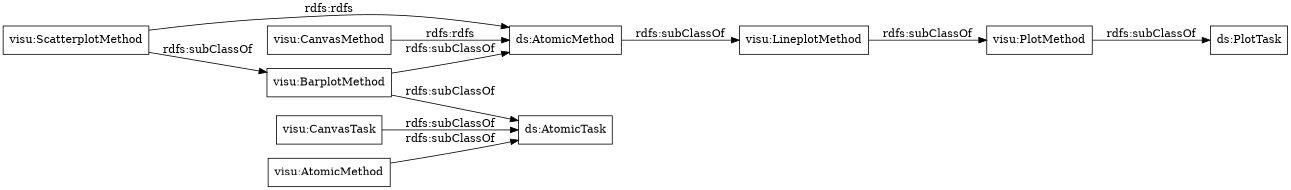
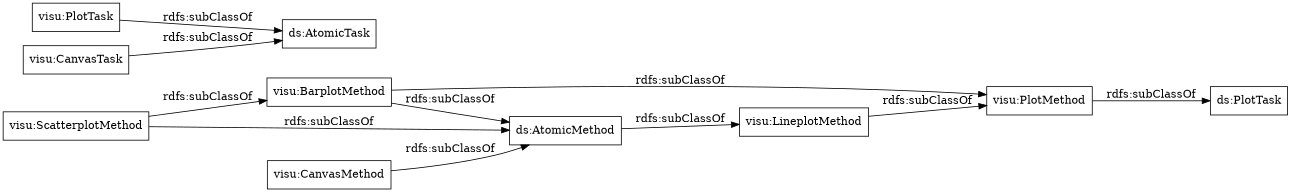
(329, 9) -> (329, 122)
(450, 34) -> (450, 149)
(451, 107) -> (685, 86)
(329, 172) -> (76, 17)
